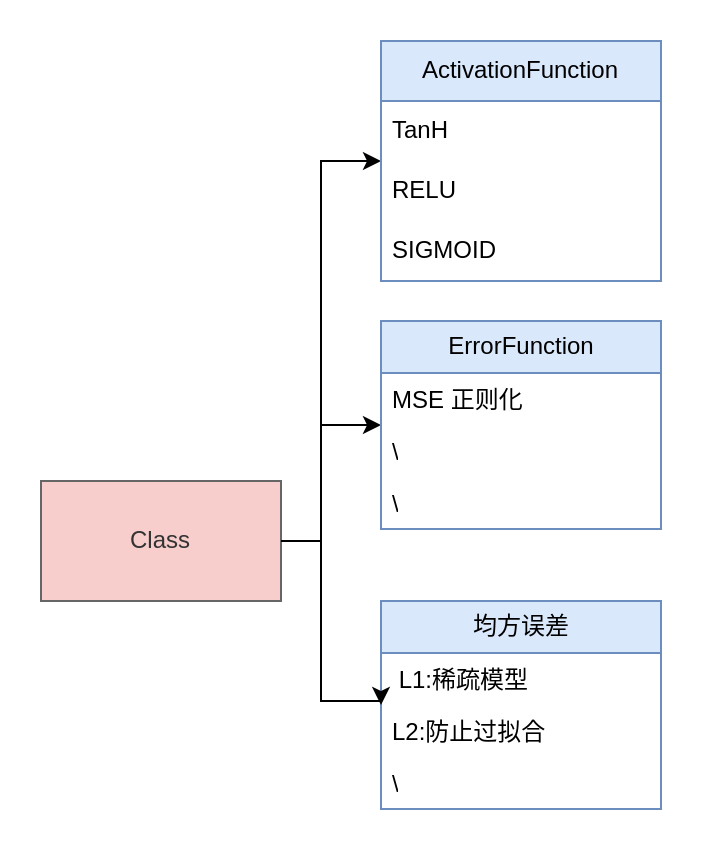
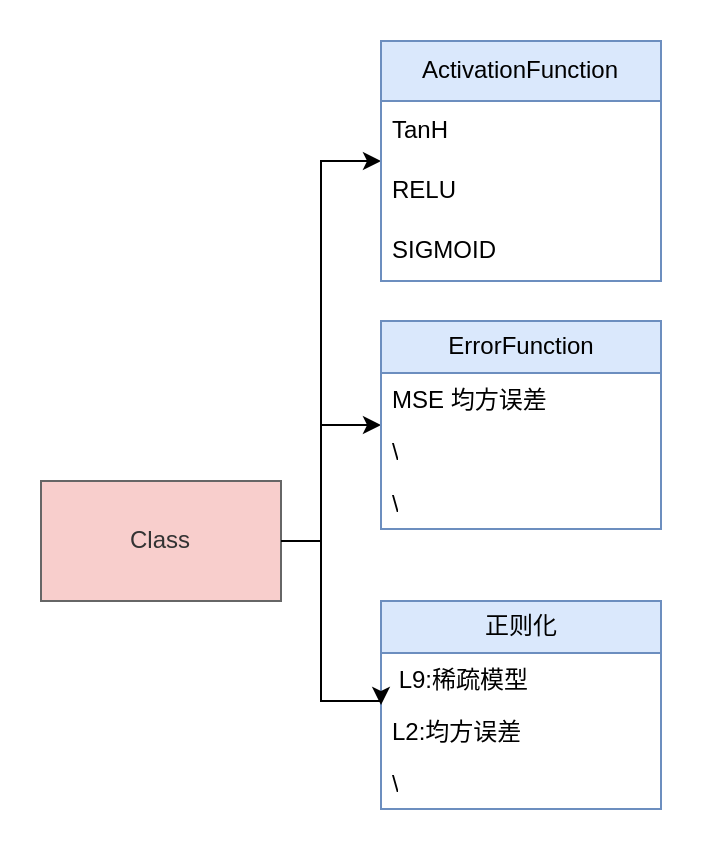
(453, 401) -> (465, 401)
(522, 627) -> (522, 627)
(458, 681) -> (458, 681)
(470, 733) -> (458, 733)
